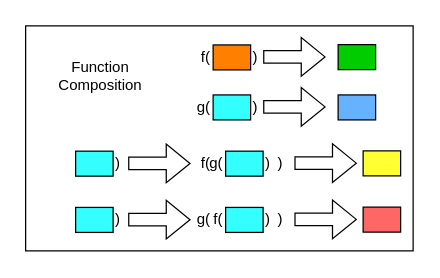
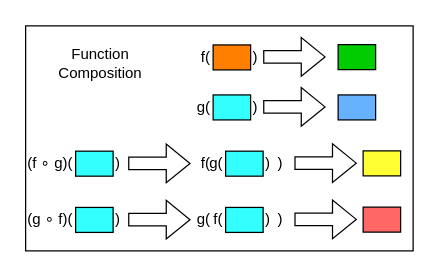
(101, 76) -> (101, 63)
none -> (51, 163)
none -> (51, 220)
